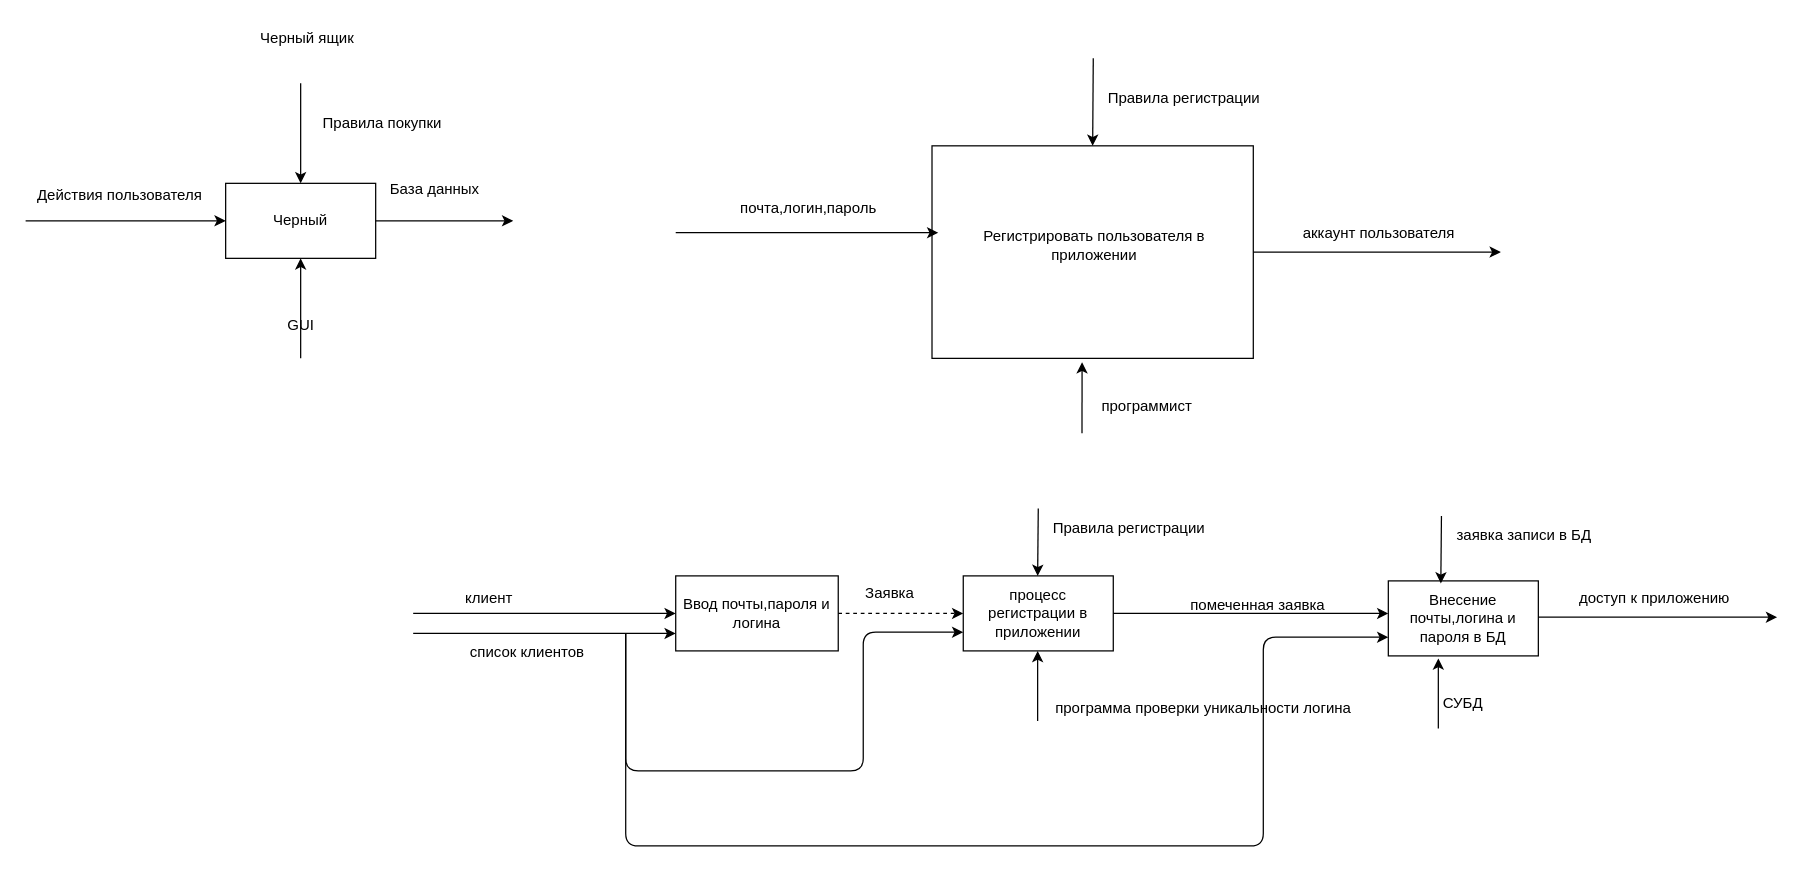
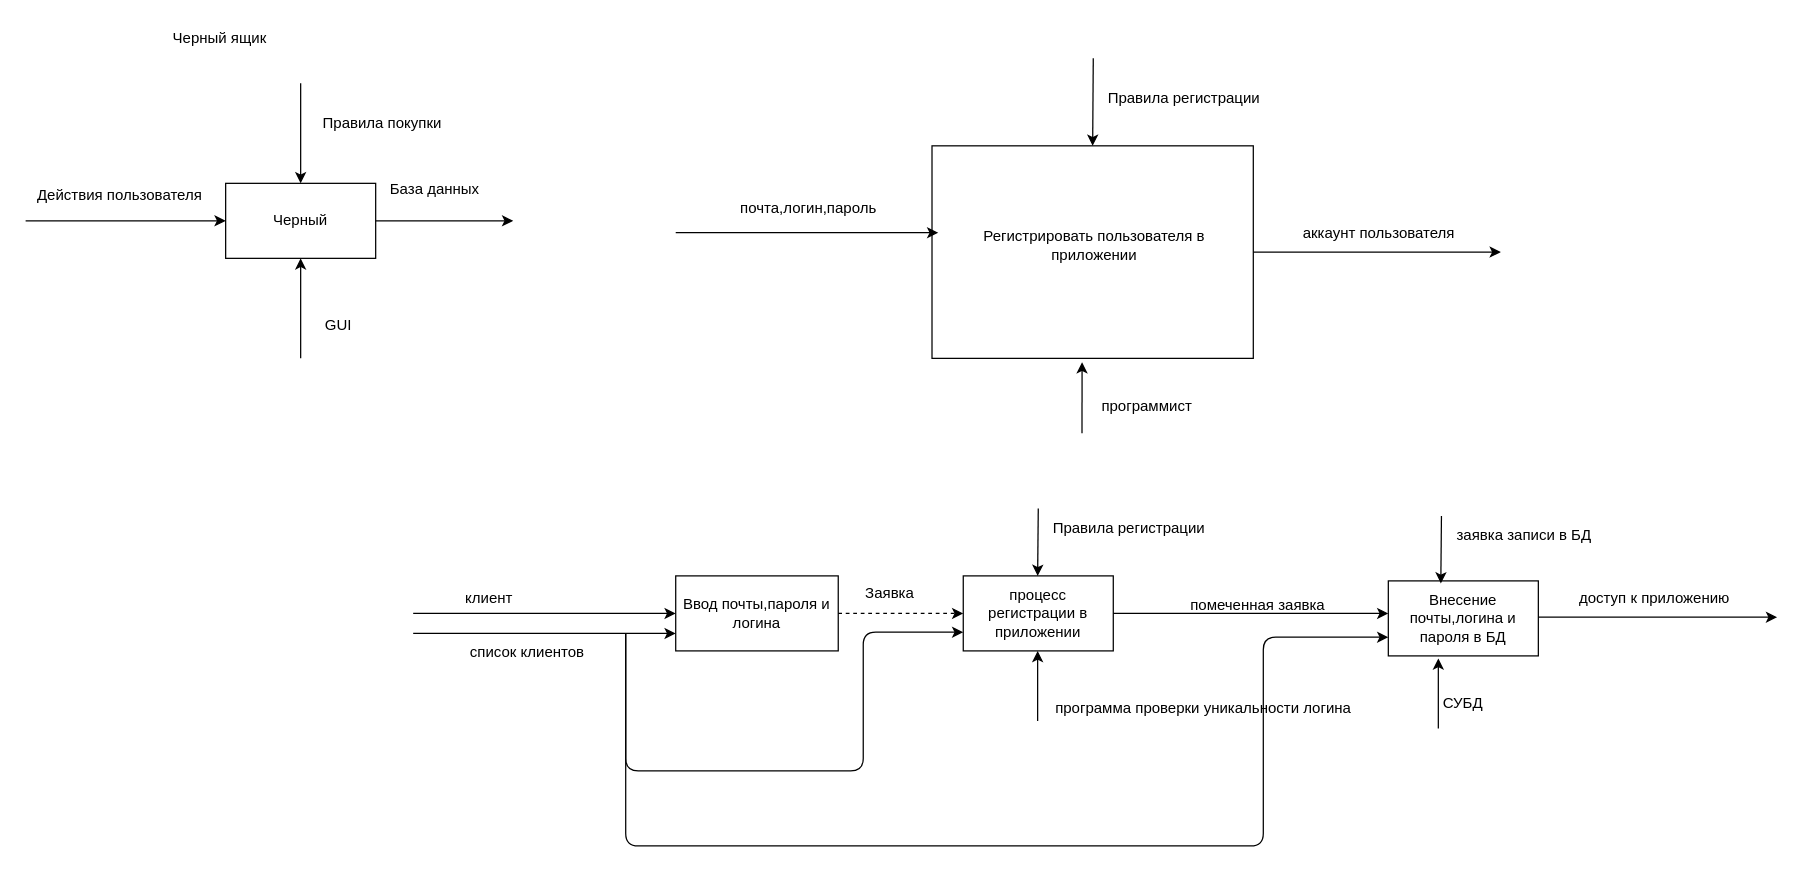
(307, 38) -> (219, 38)
(301, 326) -> (338, 326)
